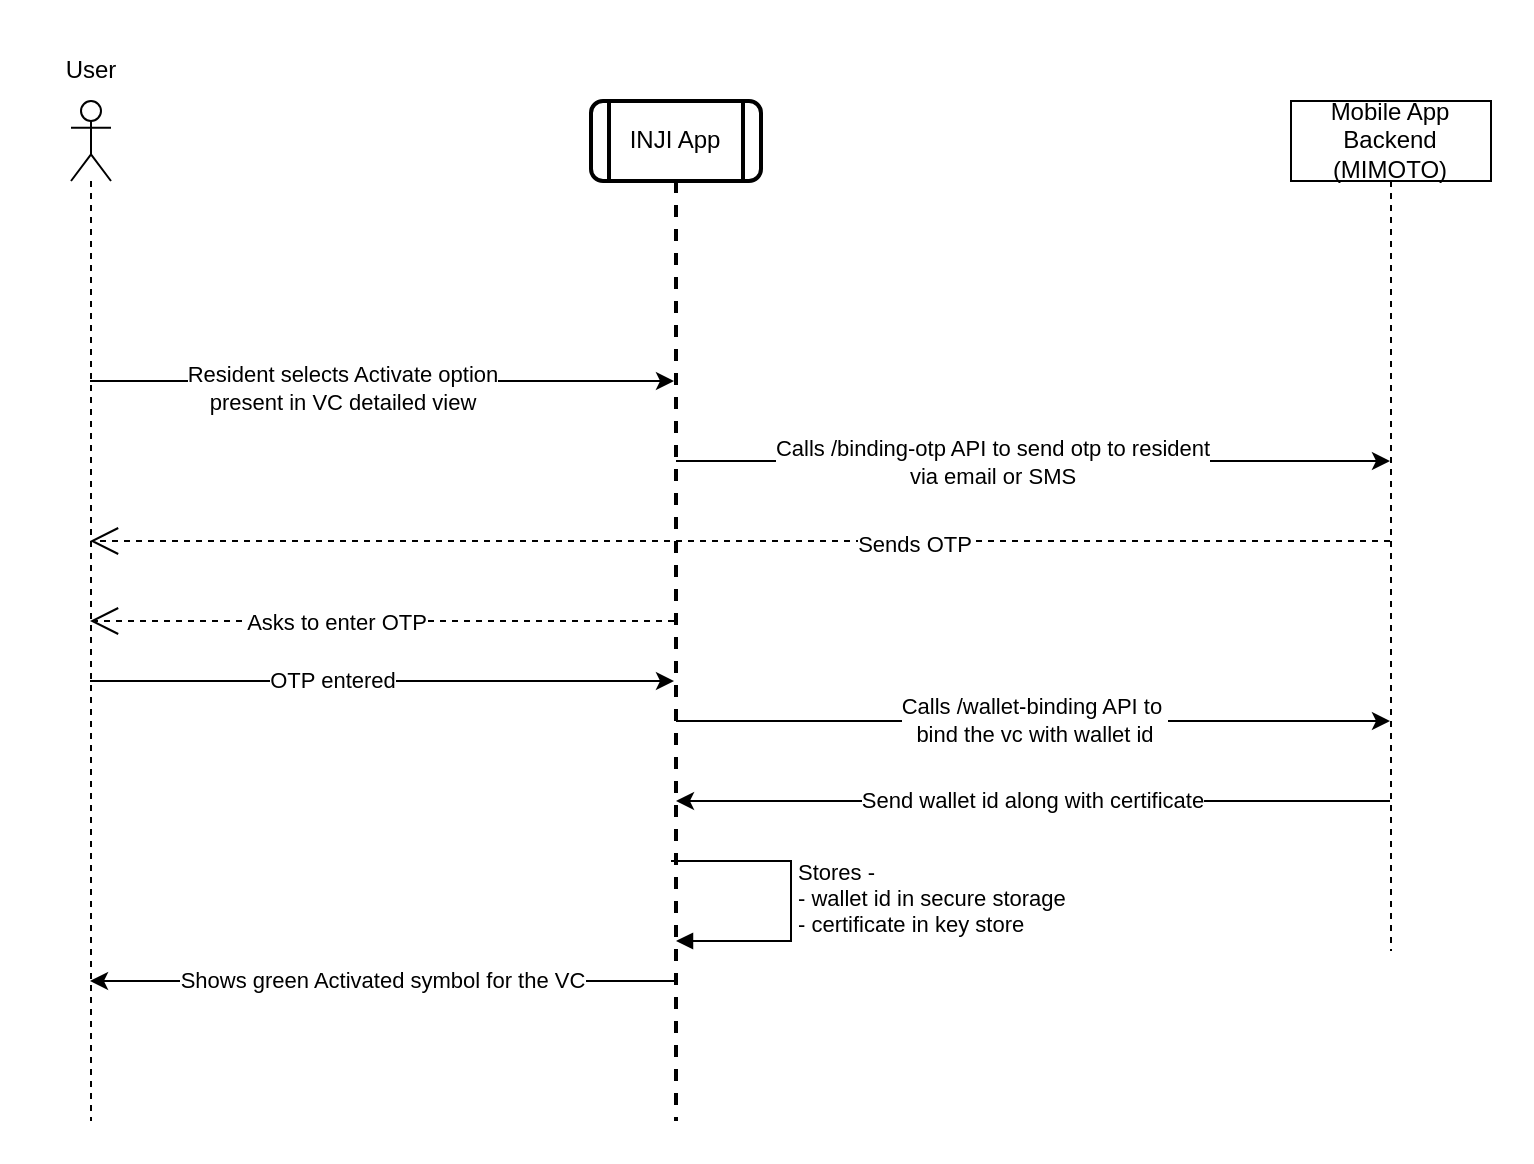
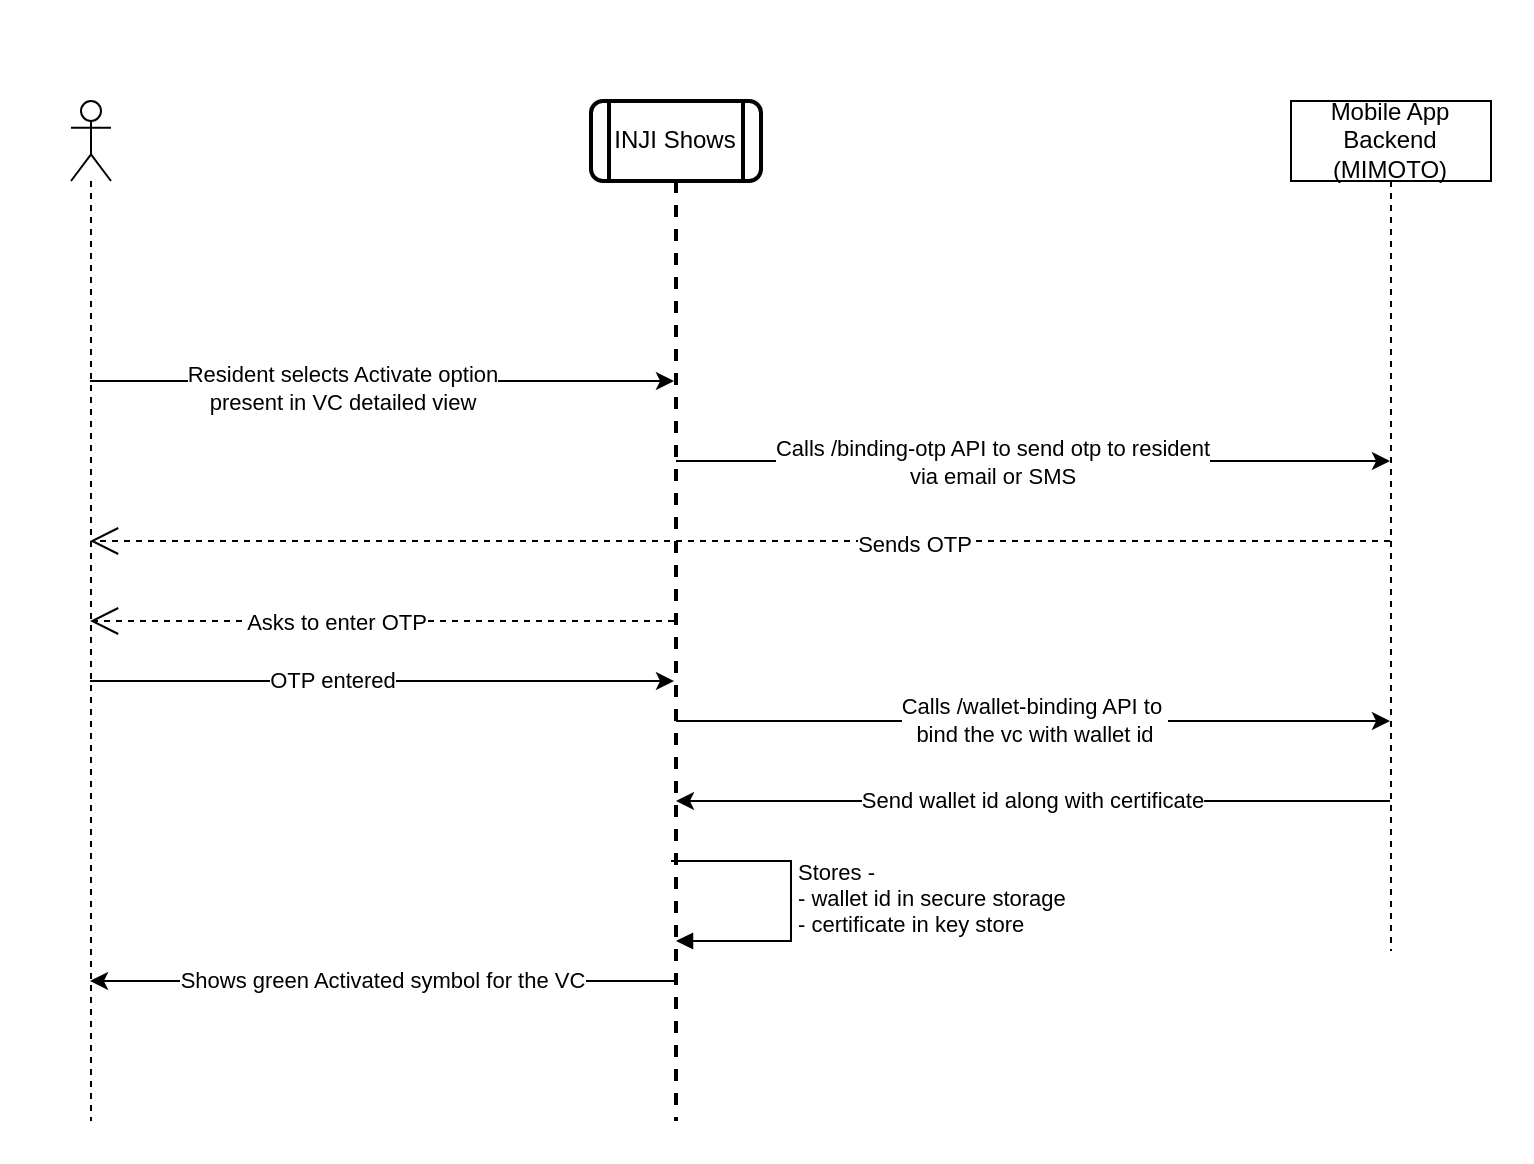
(91, 71) -> none
(676, 141) -> (676, 141)
